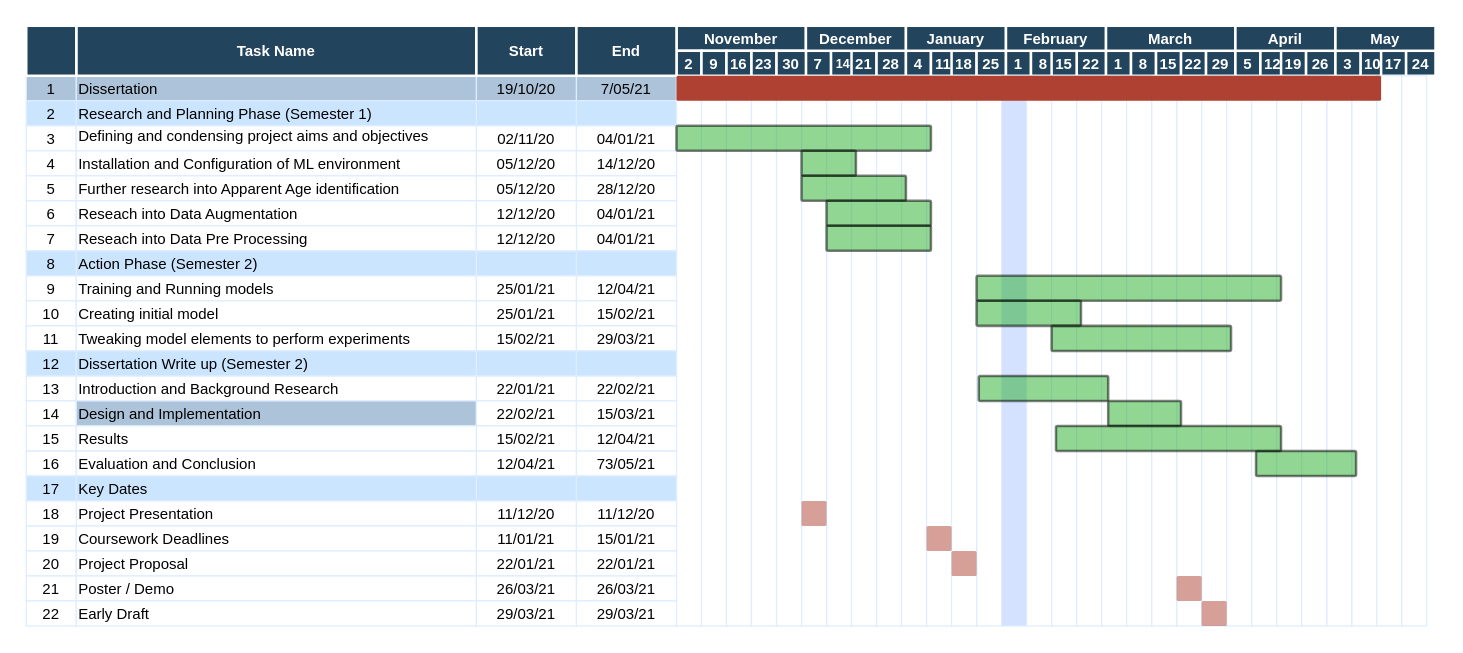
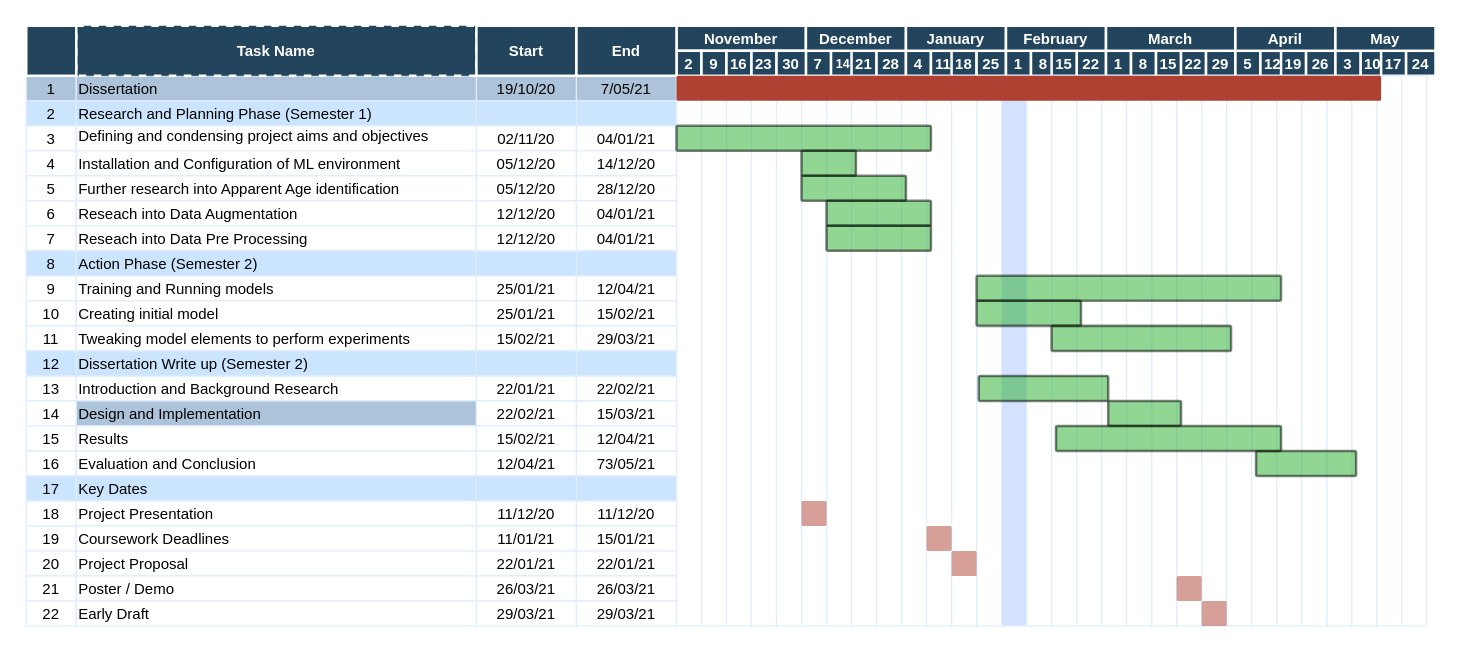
(276, 51) -> (276, 51)
